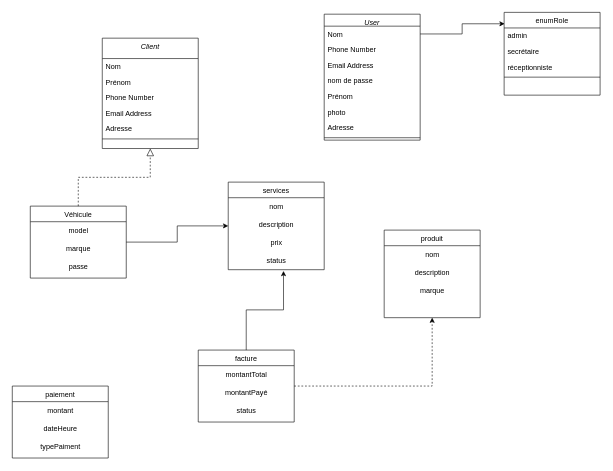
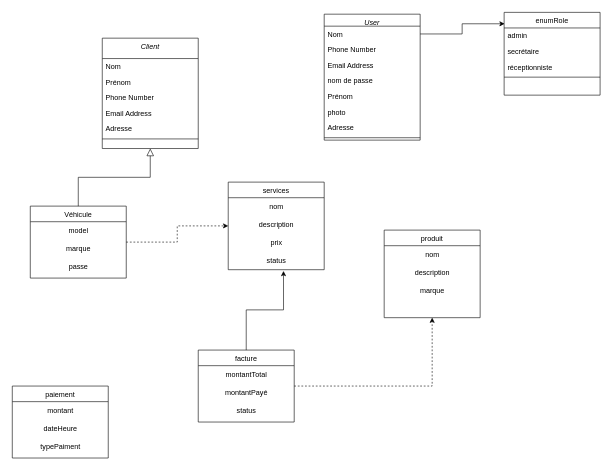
(111, 177) -> (111, 177)
(177, 236) -> (177, 236)
